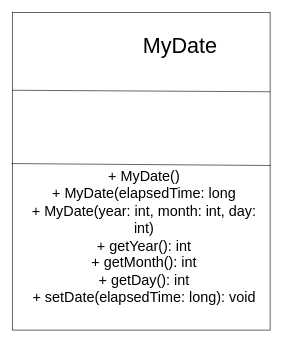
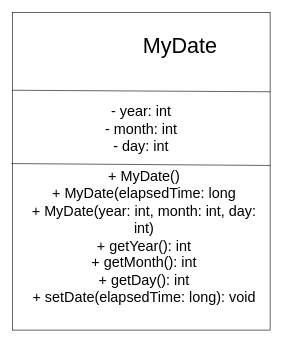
none -> (141, 129)
